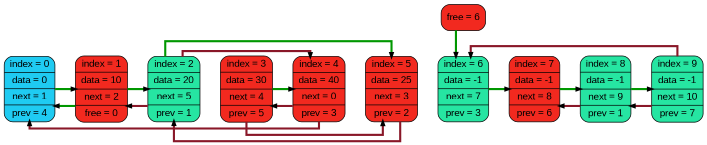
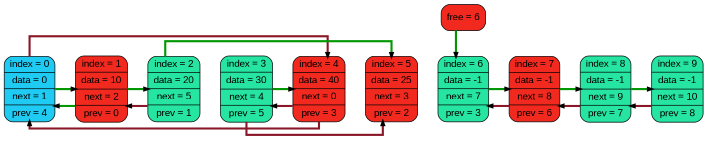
(576, 46) -> (501, 106)
(245, 51) -> (177, 36)
(246, 89) -> (246, 89)
(101, 113) -> (101, 113)
(606, 113) -> (606, 113)
(677, 113) -> (677, 113)
(289, 141) -> none
